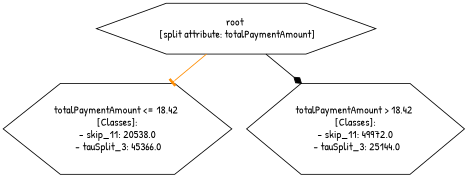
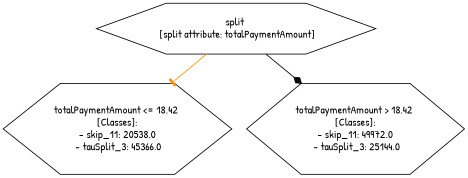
(236, 29) -> (236, 29)
